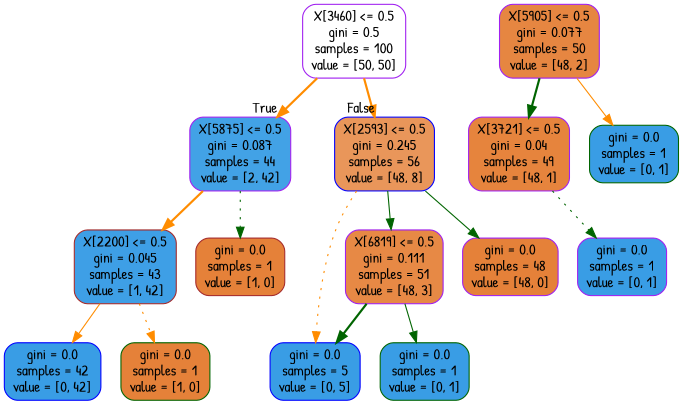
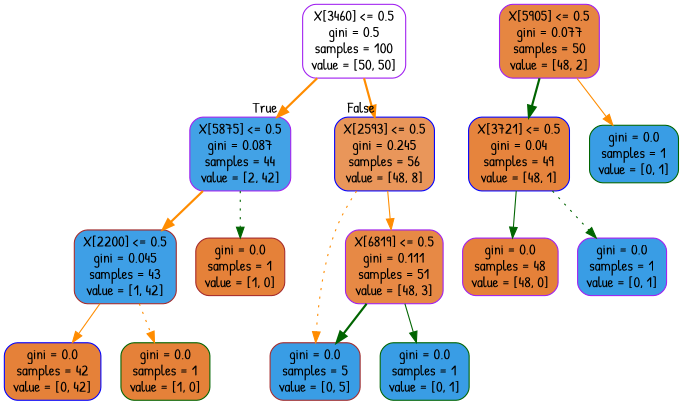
(519, 154) -> (519, 154)
(389, 205) -> (389, 205)
(448, 211) -> (515, 209)
(53, 372) -> (53, 372)
(315, 372) -> (315, 372)
